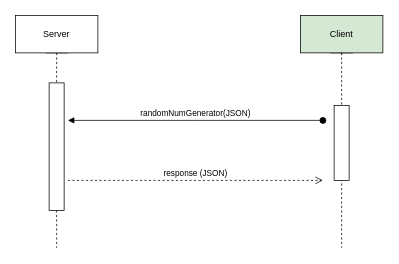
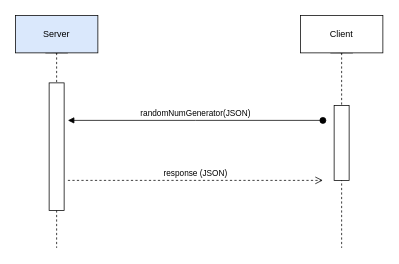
(57, 34) -> (57, 34)
(342, 34) -> (342, 34)
